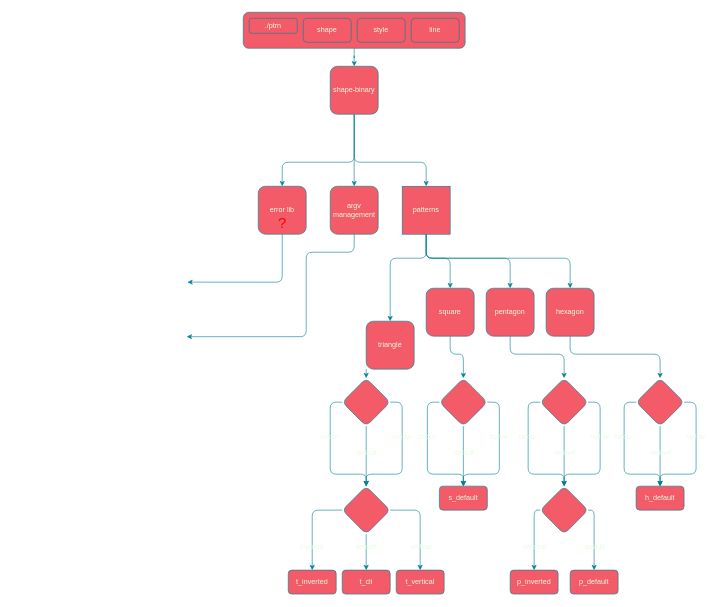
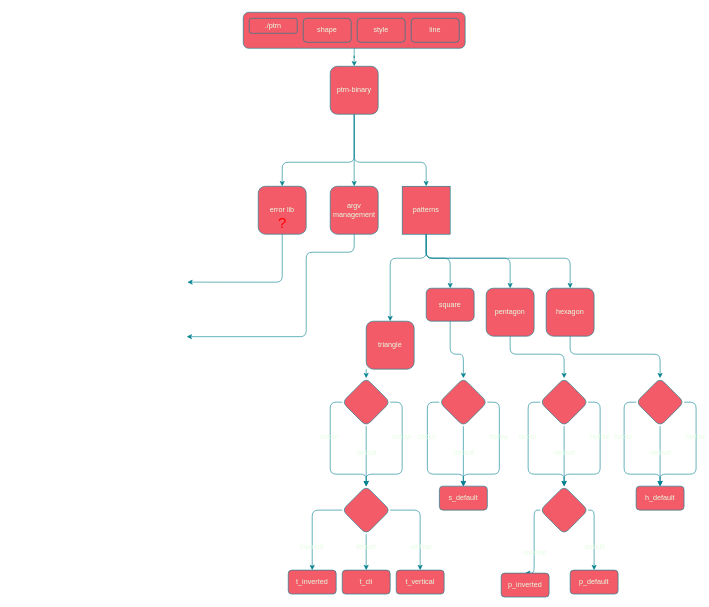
(354, 90) -> (354, 90)
(450, 312) -> (450, 305)
(534, 582) -> (525, 585)
